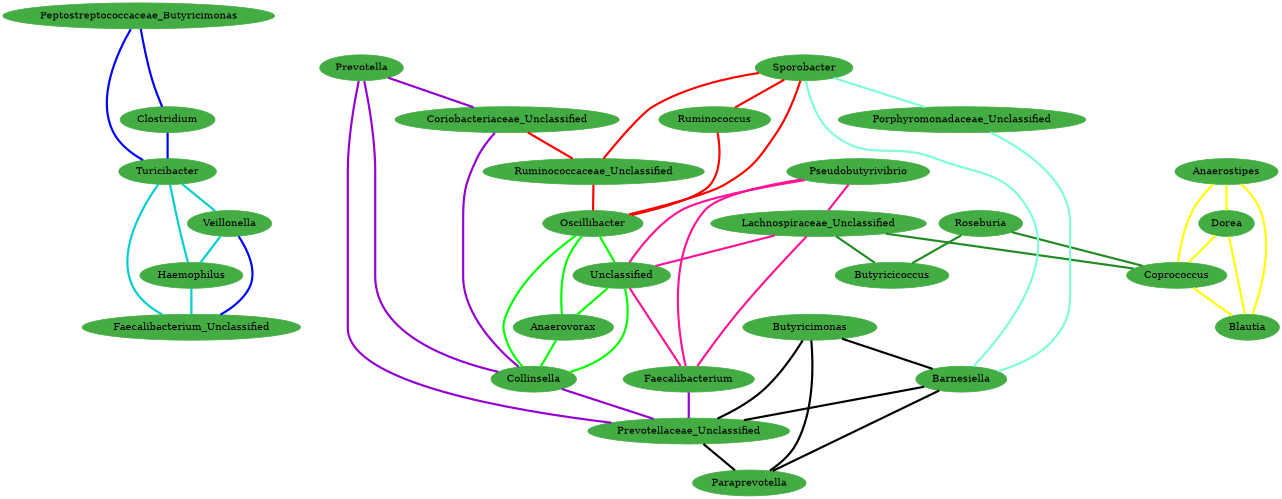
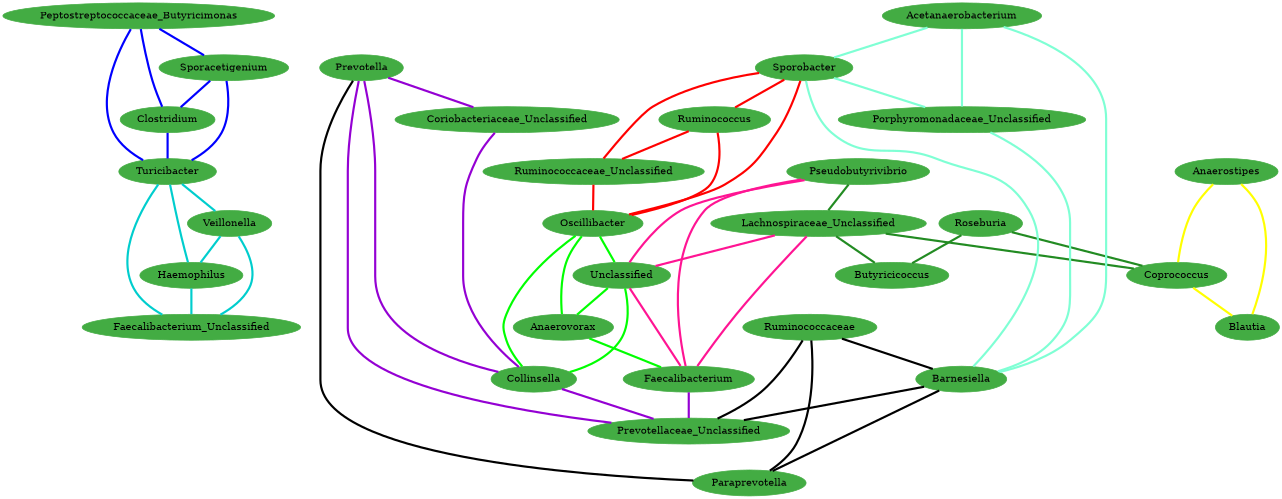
none -> (962, 16)
none -> (224, 68)
(550, 146) -> (655, 145)
(838, 197) -> (838, 197)
(1226, 223) -> none
(252, 281) -> (252, 281)
(810, 327) -> (810, 327)
(549, 353) -> (625, 353)
(719, 457) -> (348, 417)
